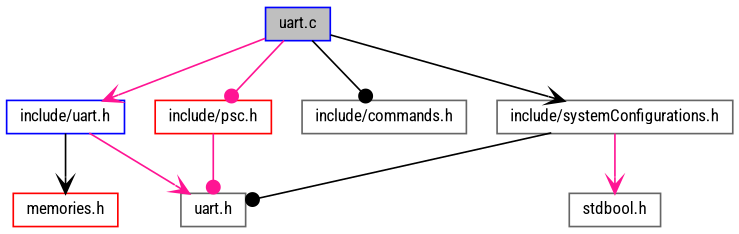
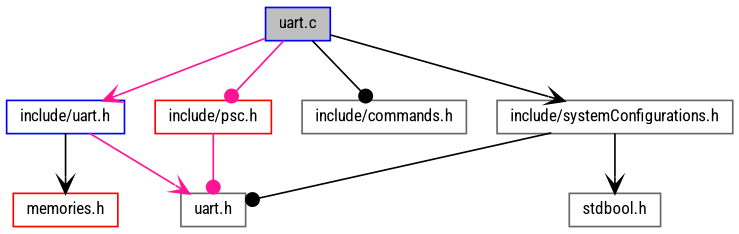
(615, 155) -> (615, 155)
